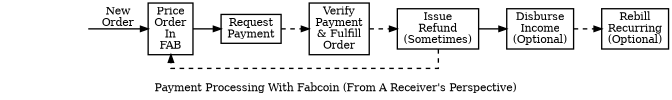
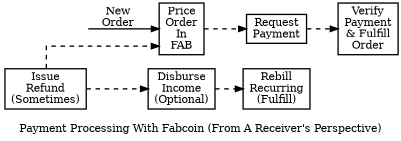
(203, 29) -> (221, 29)
(379, 29) -> none
(489, 29) -> (113, 89)
(635, 29) -> (277, 89)
